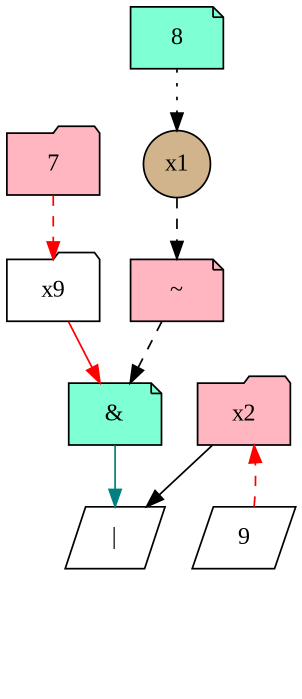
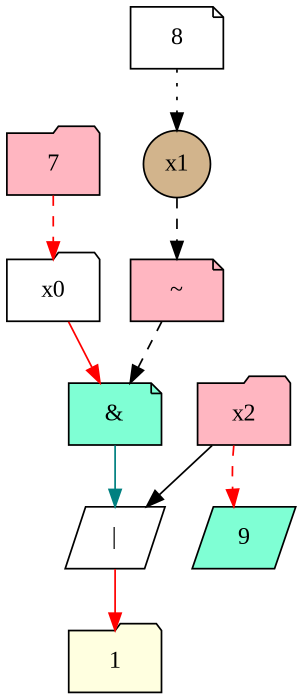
(177, 38) -> (177, 38)
(53, 290) -> (53, 290)
(255, 485) -> (232, 467)
(244, 538) -> (244, 538)
none -> (115, 661)
